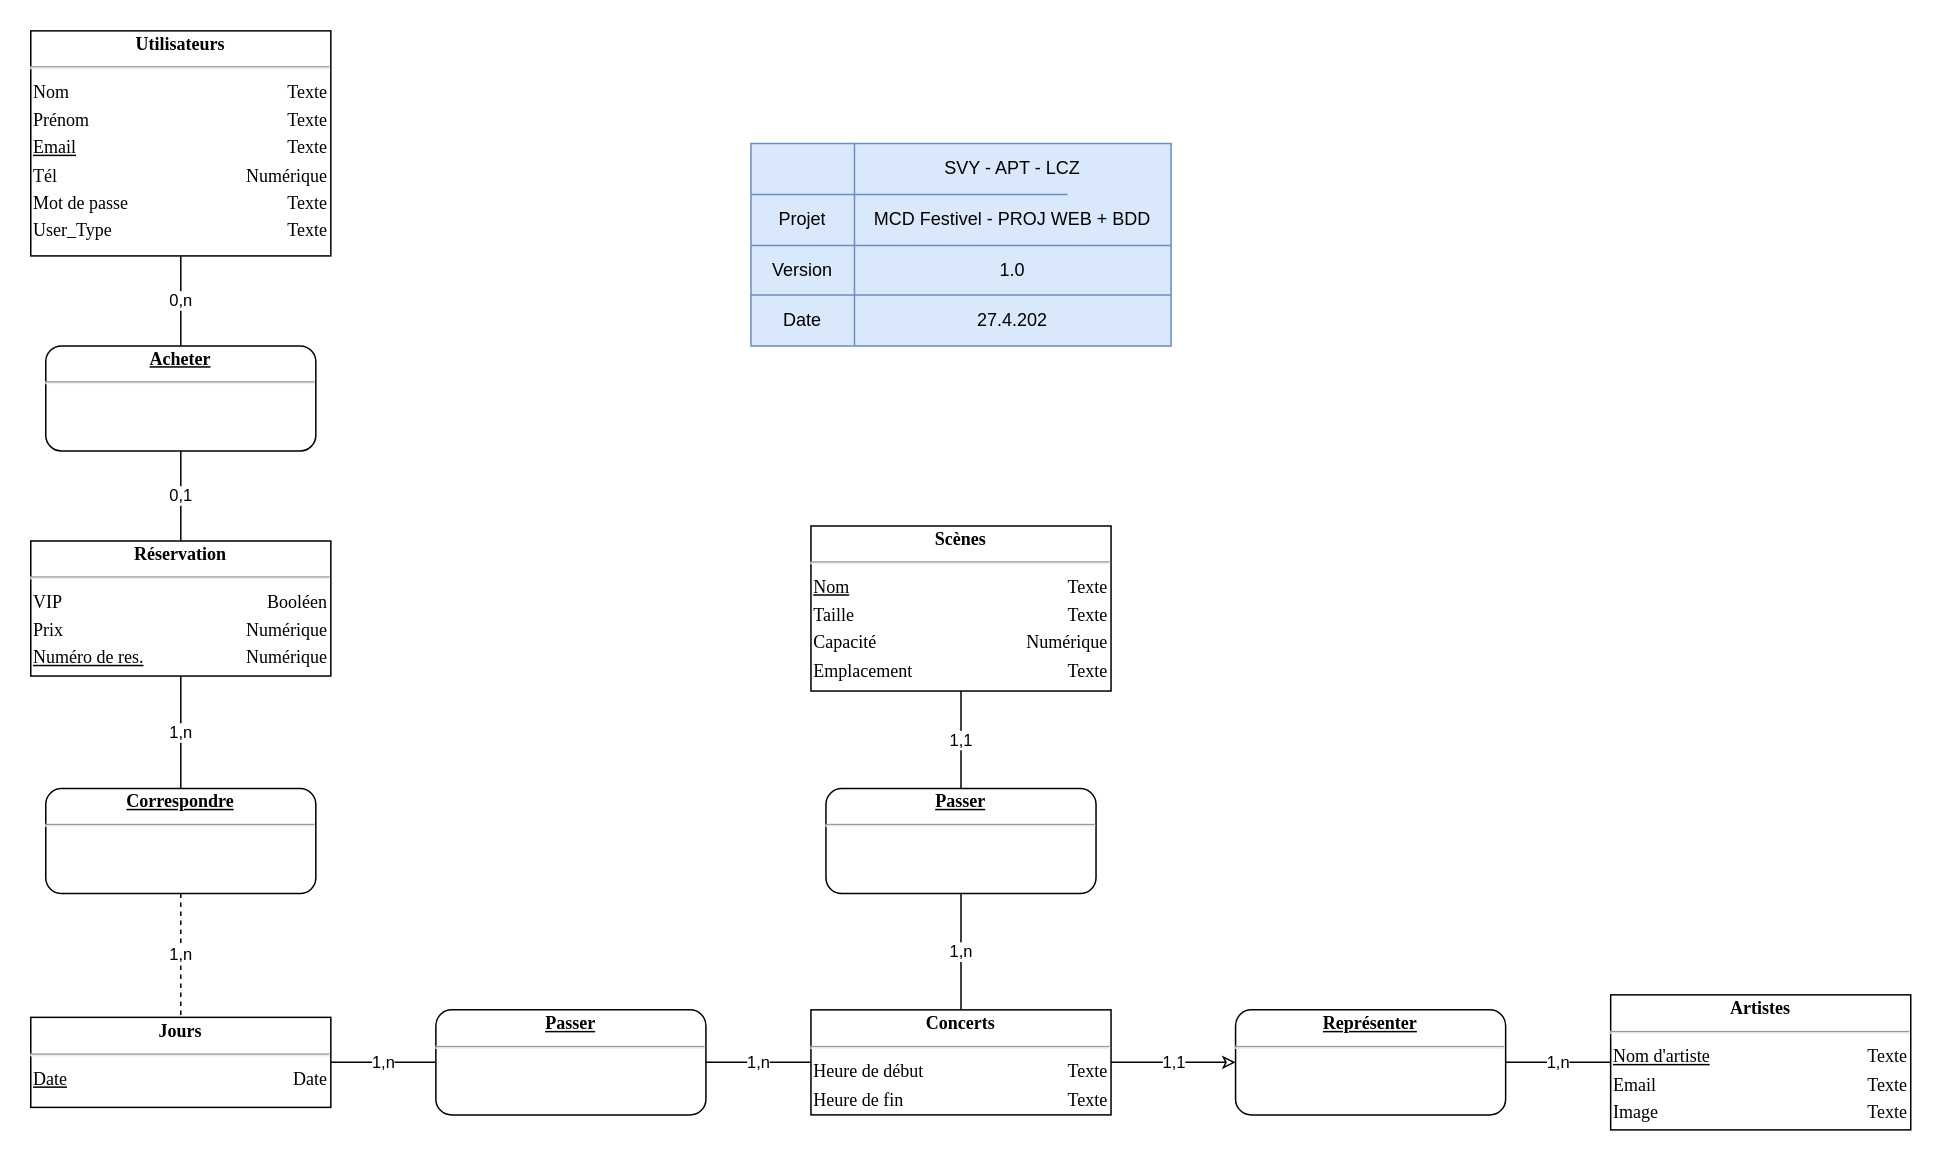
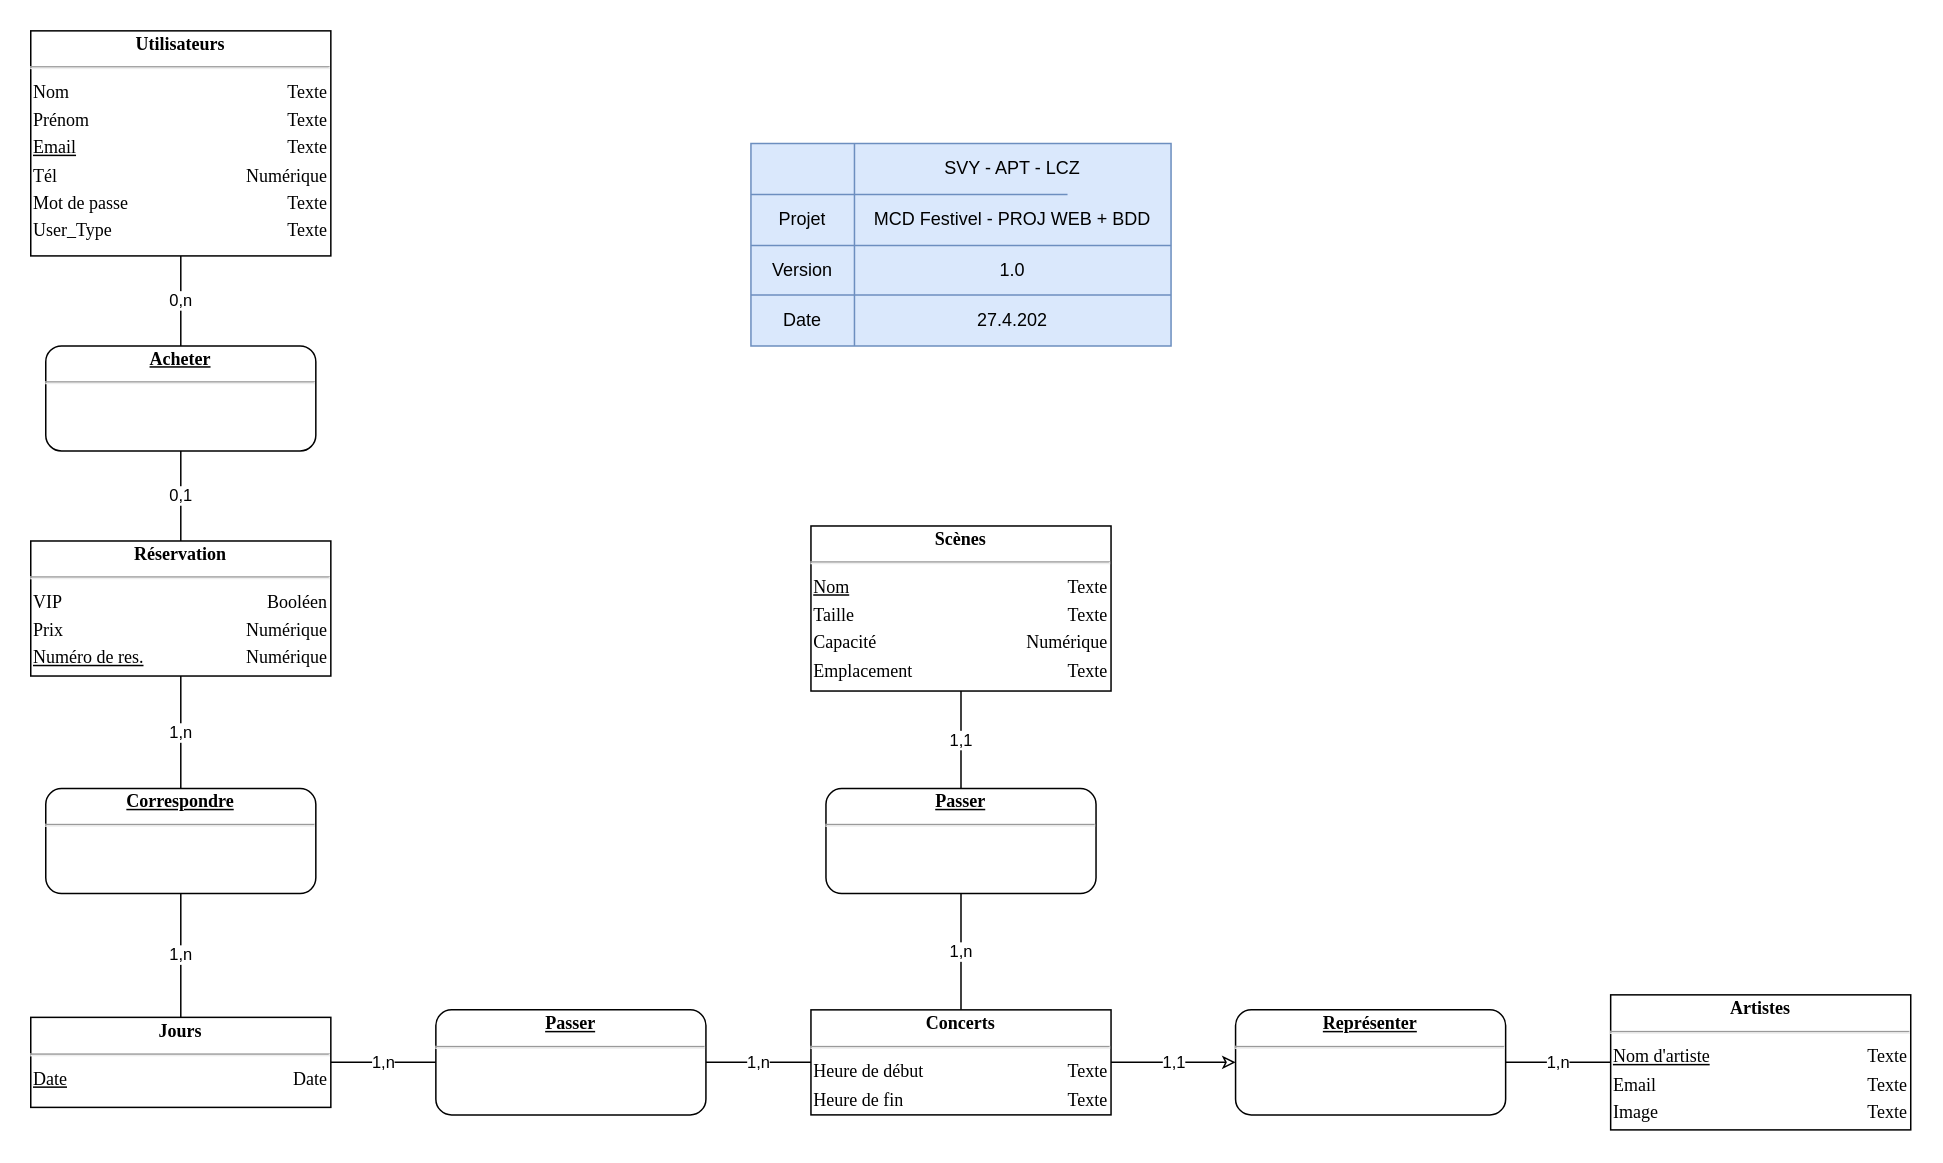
(181, 920) -> (181, 920)
